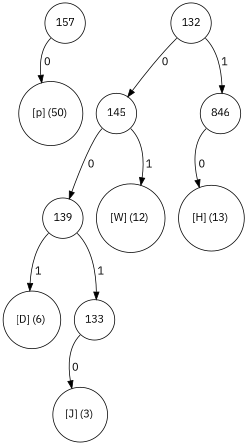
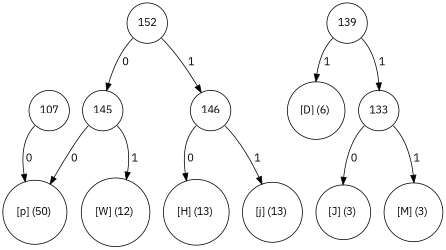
(65, 23) -> (49, 111)
(191, 23) -> (147, 23)
(220, 114) -> (211, 111)
(85, 159) -> (70, 151)
none -> (272, 212)
none -> (413, 212)
